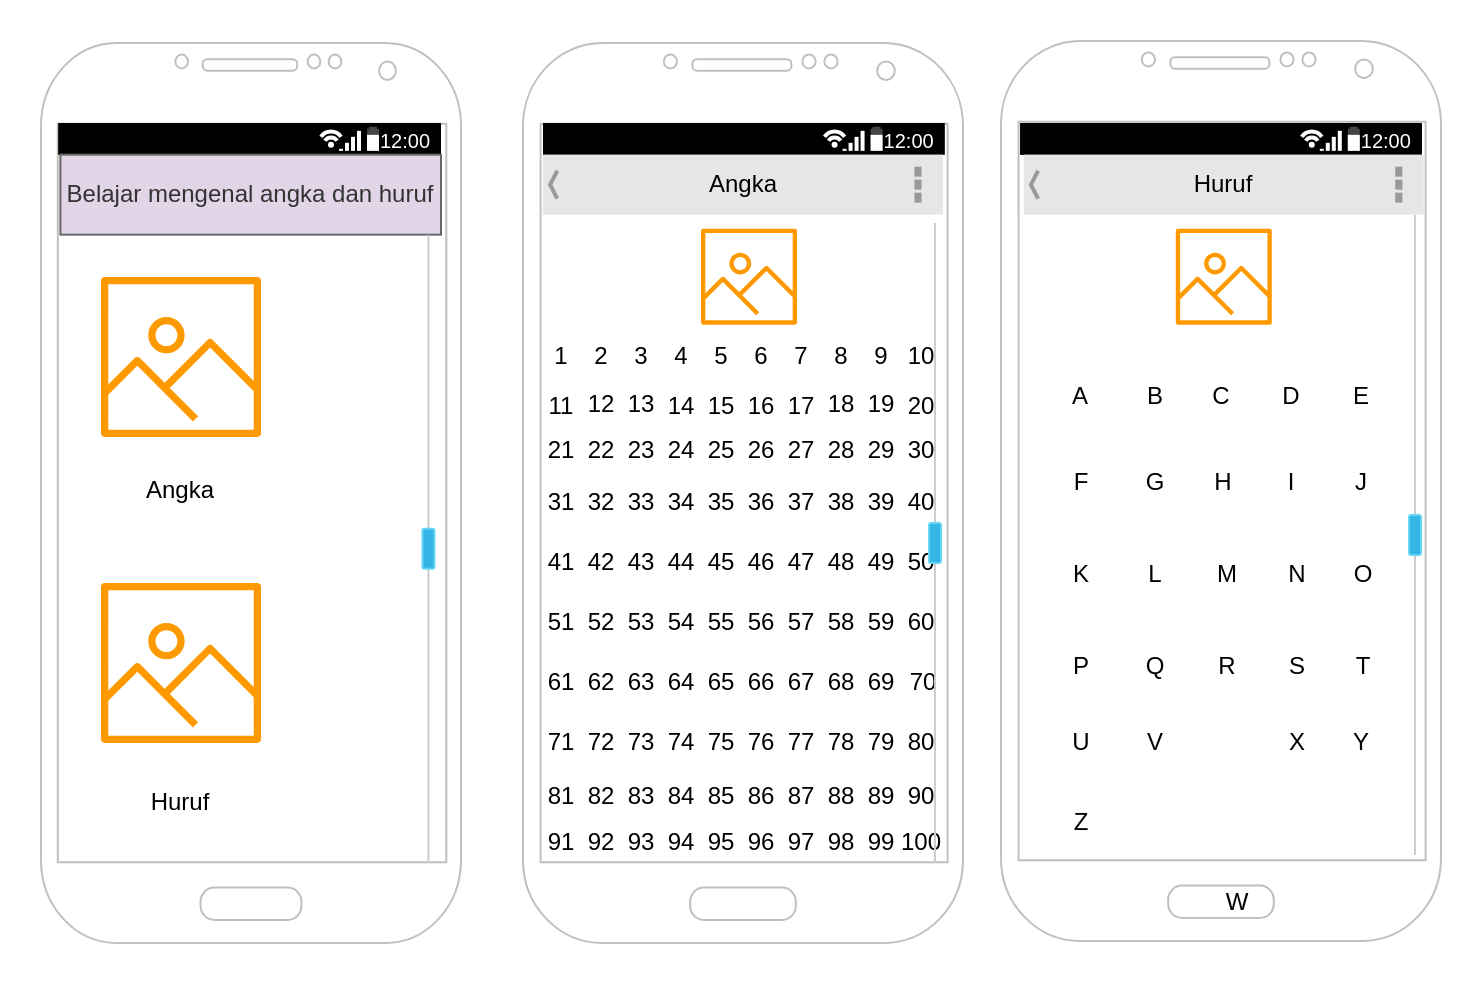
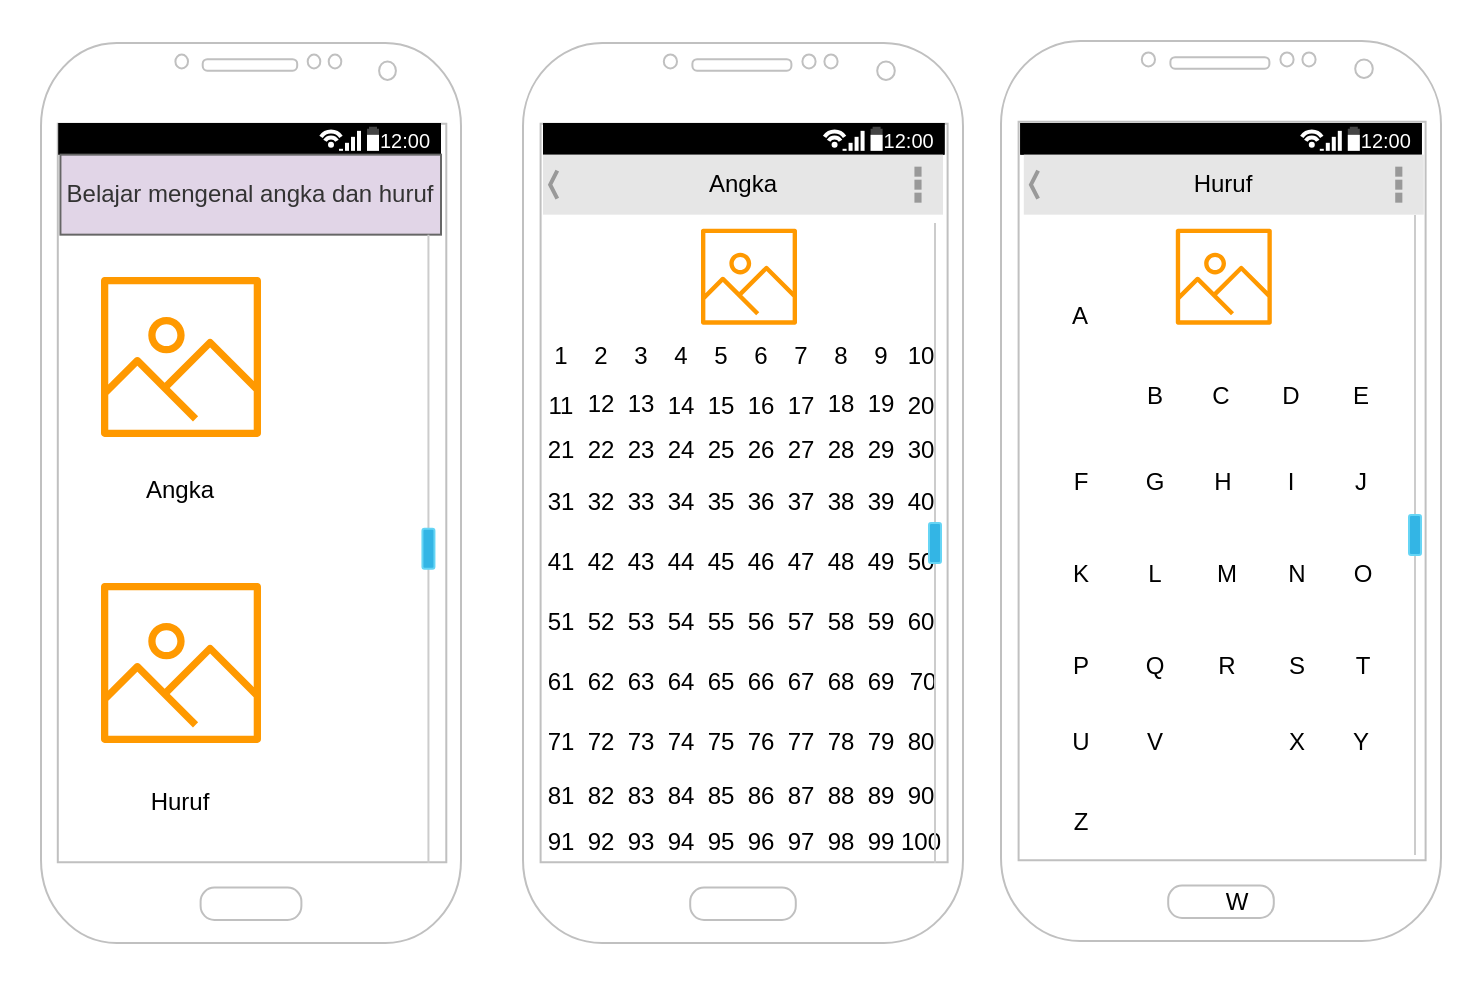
(1081, 397) -> (1081, 317)
